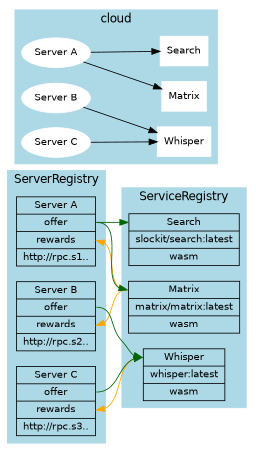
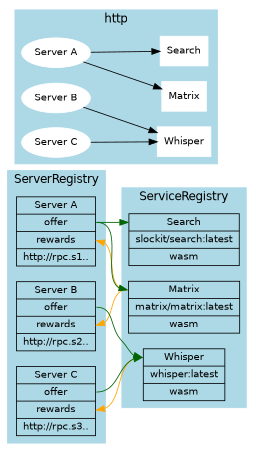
(116, 19) -> (116, 19)
